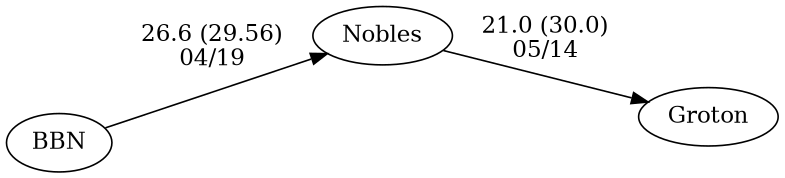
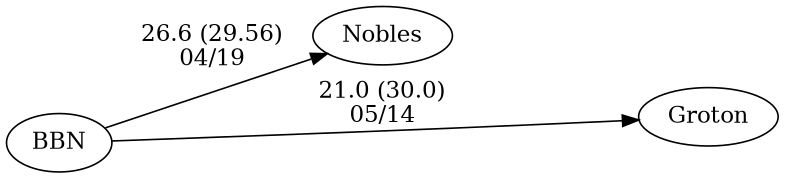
(538, 74) -> (367, 132)
